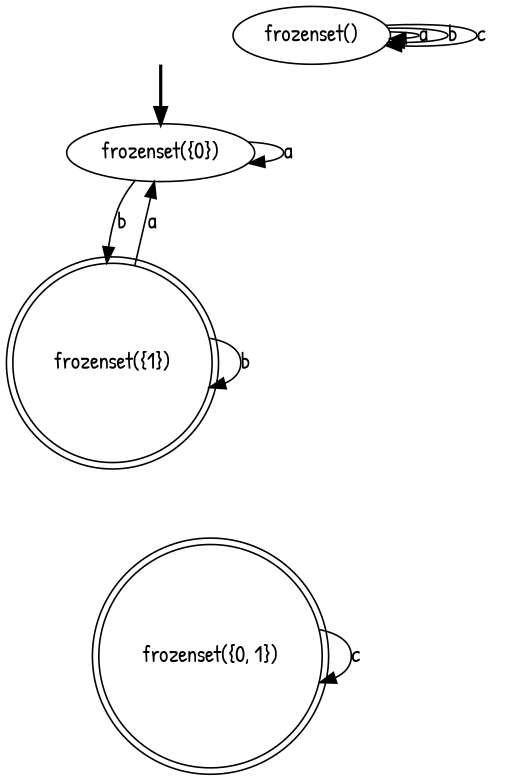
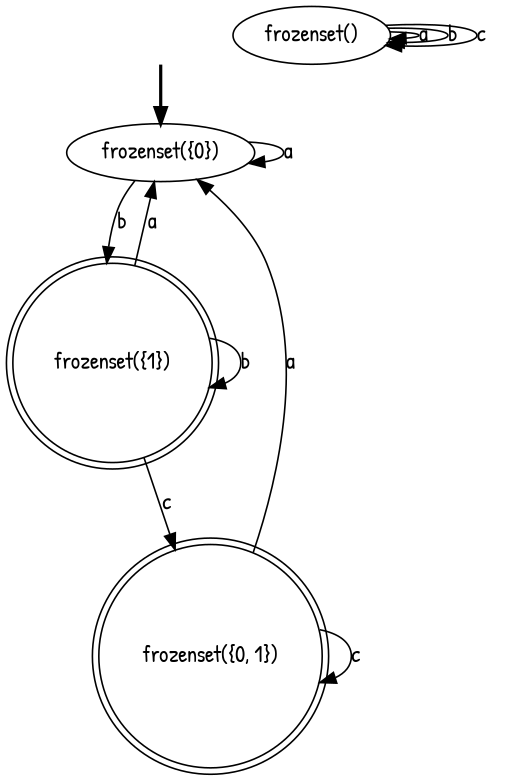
none -> (286, 362)
none -> (157, 496)
